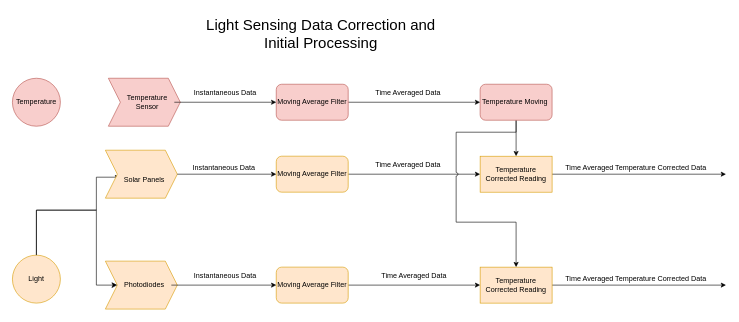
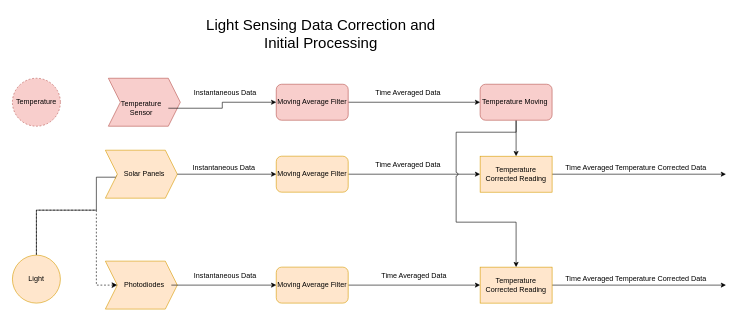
(36, 102) -> (36, 102)
(147, 102) -> (141, 108)
(144, 180) -> (144, 174)
(96, 256) -> (96, 256)
